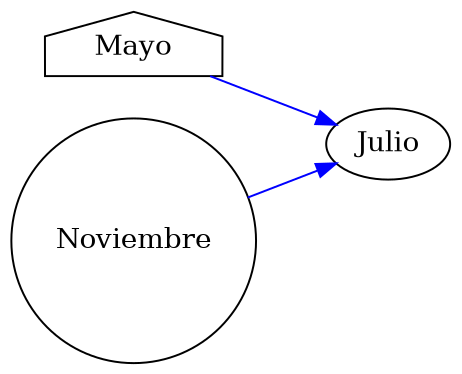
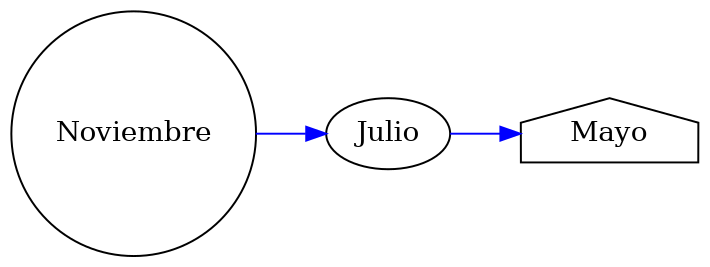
(264, 97) -> (475, 134)
